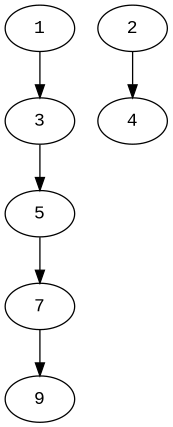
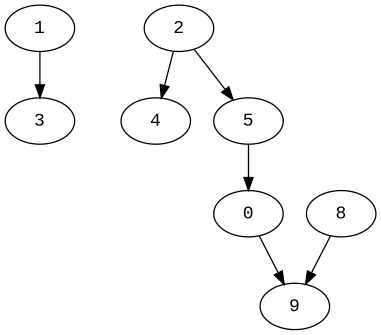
(40, 161) -> (210, 69)
none -> (341, 214)
(40, 306) -> (248, 214)
